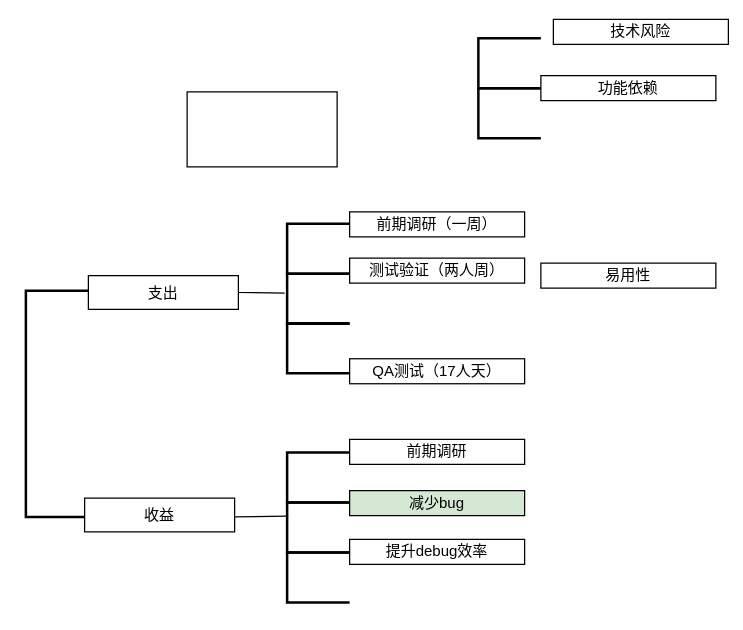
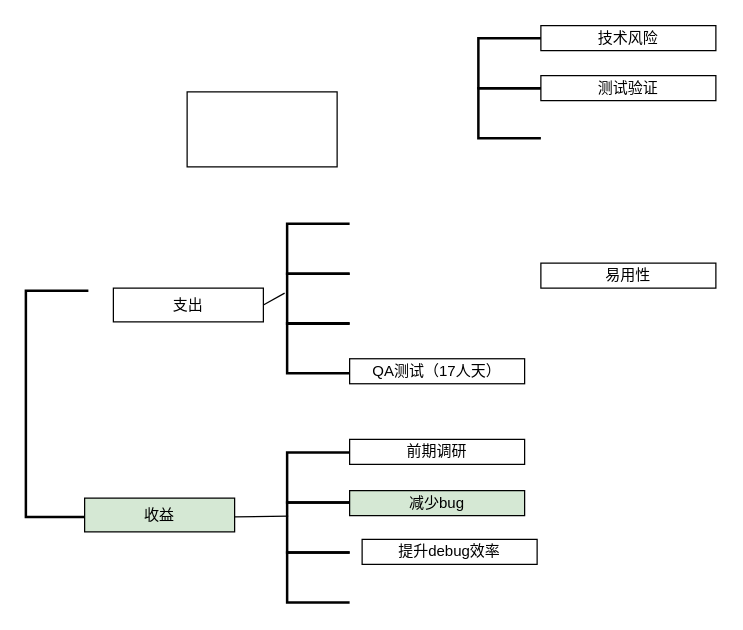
(641, 32) -> (628, 38)
(628, 88) -> (628, 88)
(437, 224) -> none
(437, 271) -> none
(163, 293) -> (188, 305)
(159, 515) -> (159, 515)
(437, 552) -> (449, 552)
